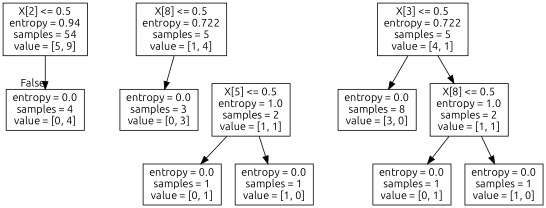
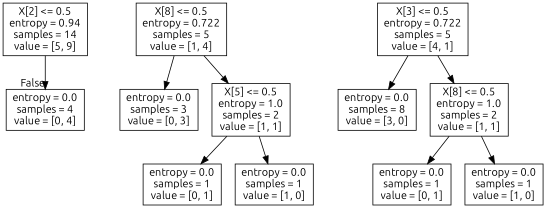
(45, 29) -> (45, 29)
none -> (214, 67)
